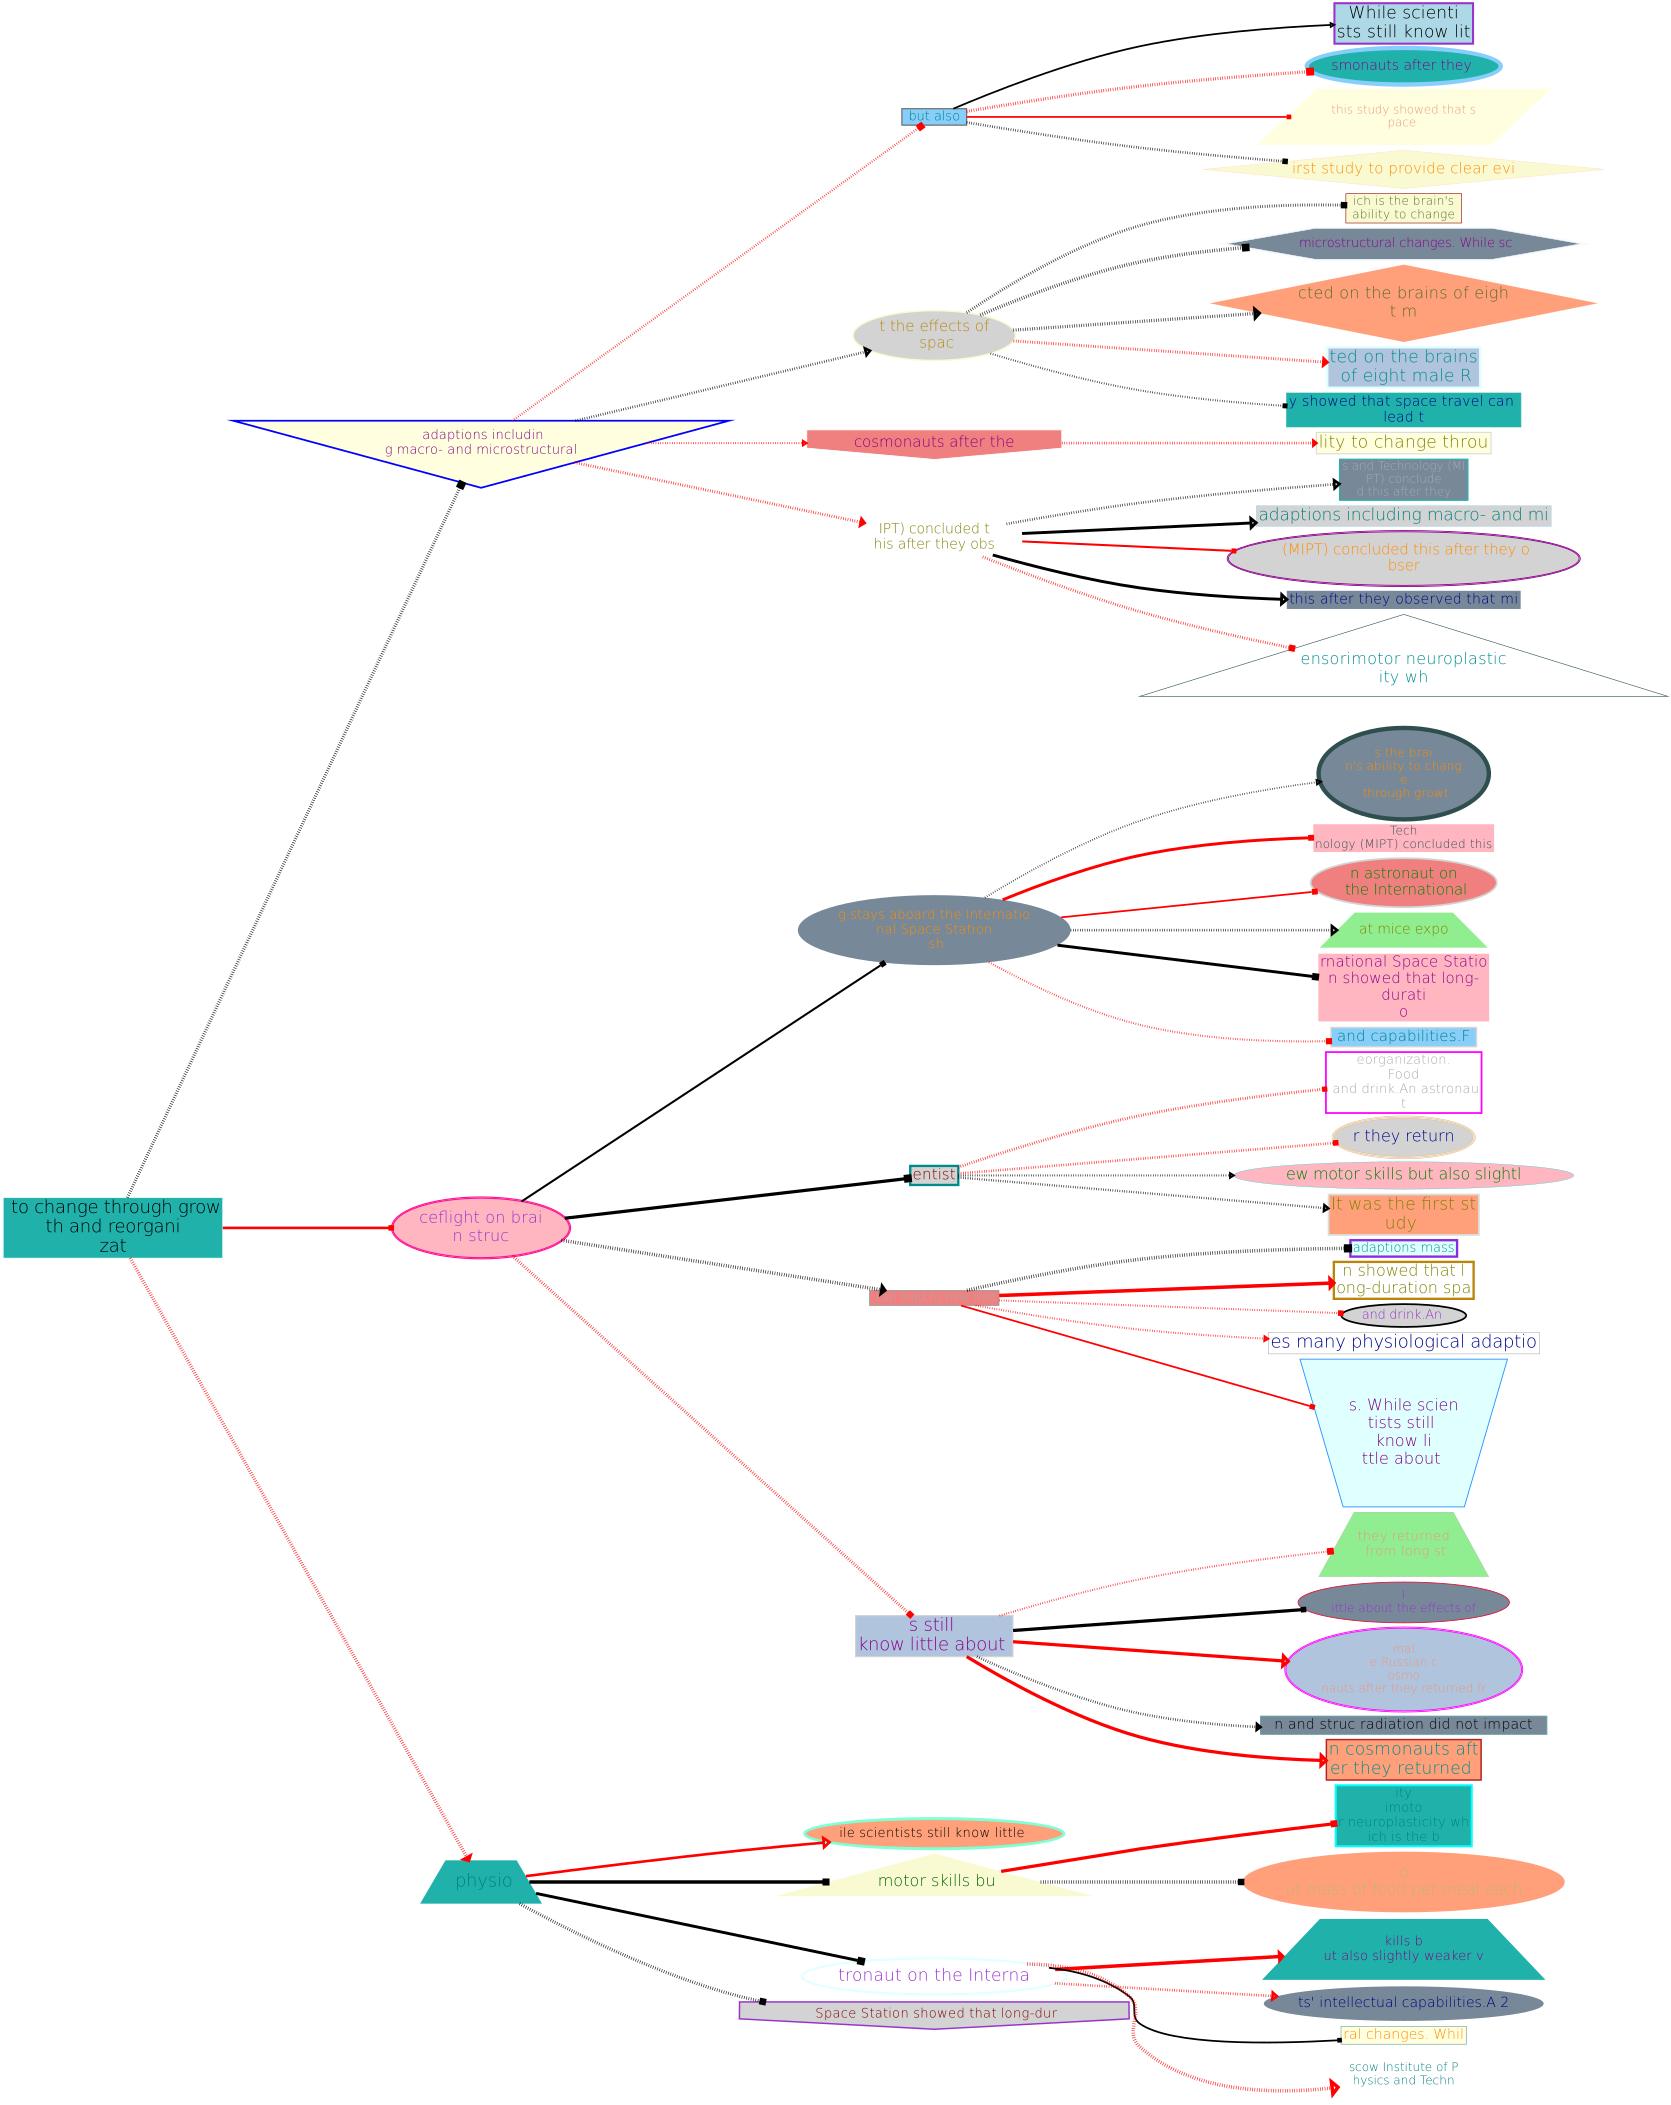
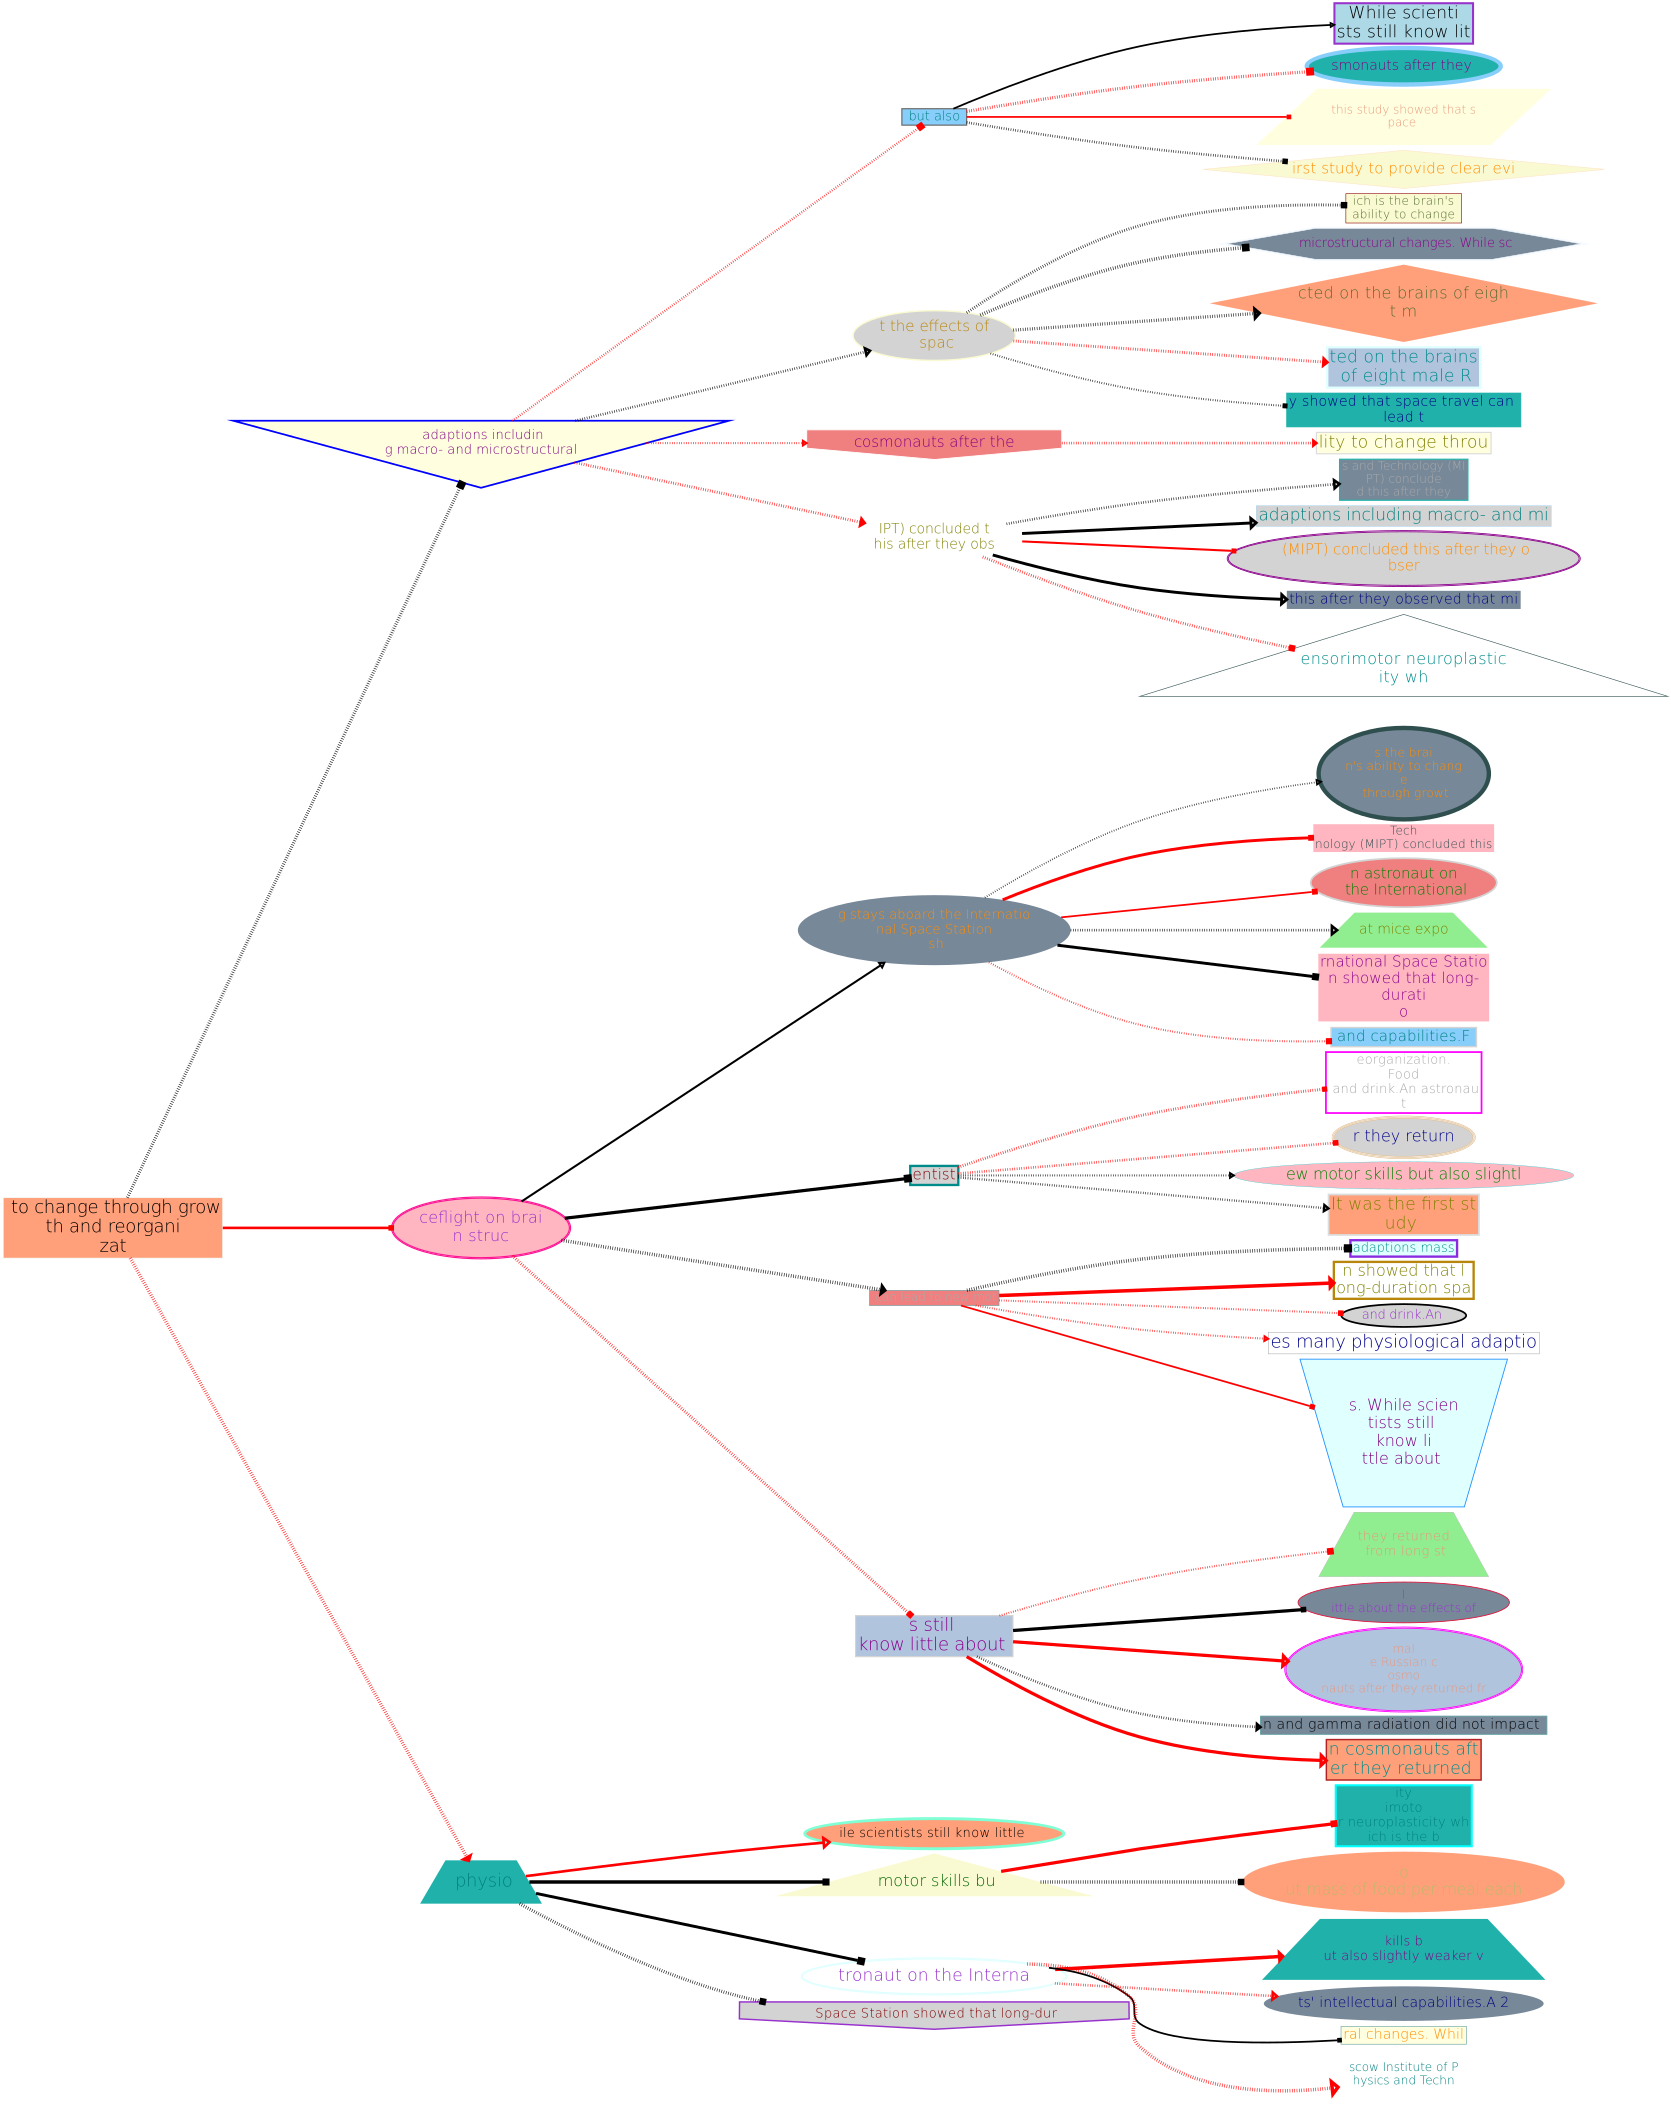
(701, 1083) -> (701, 1083)
(113, 1228) -> (113, 1228)
(1404, 1725) -> (1404, 1725)
